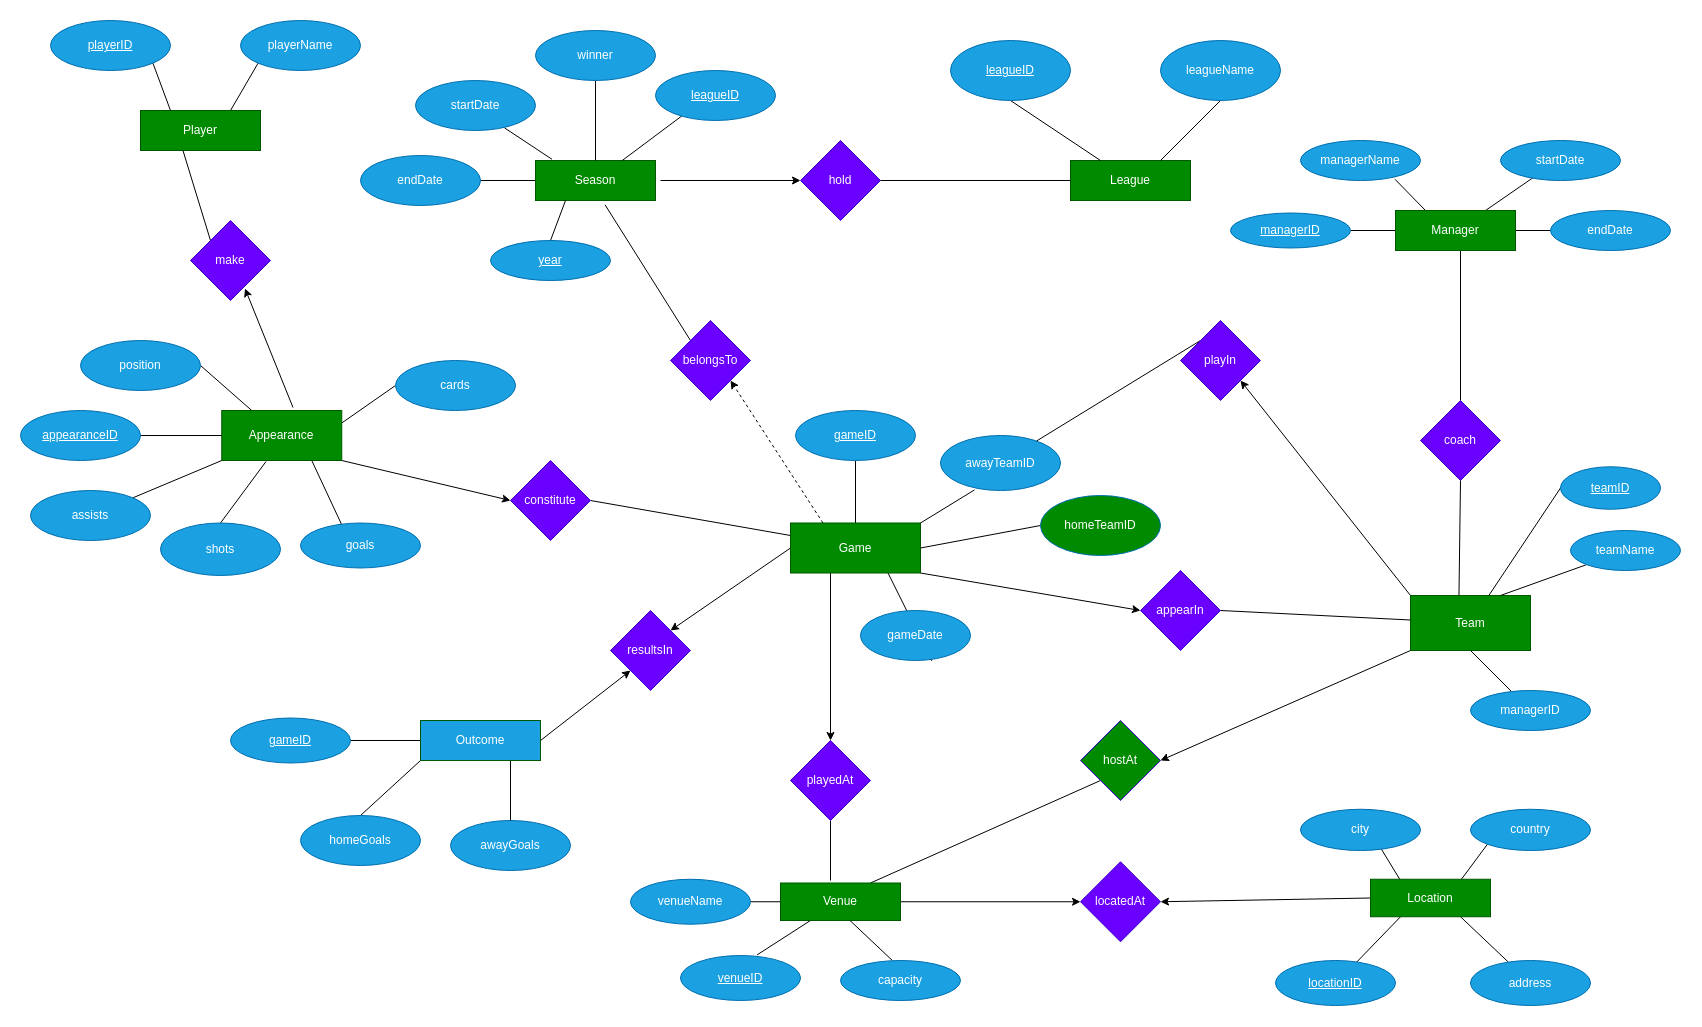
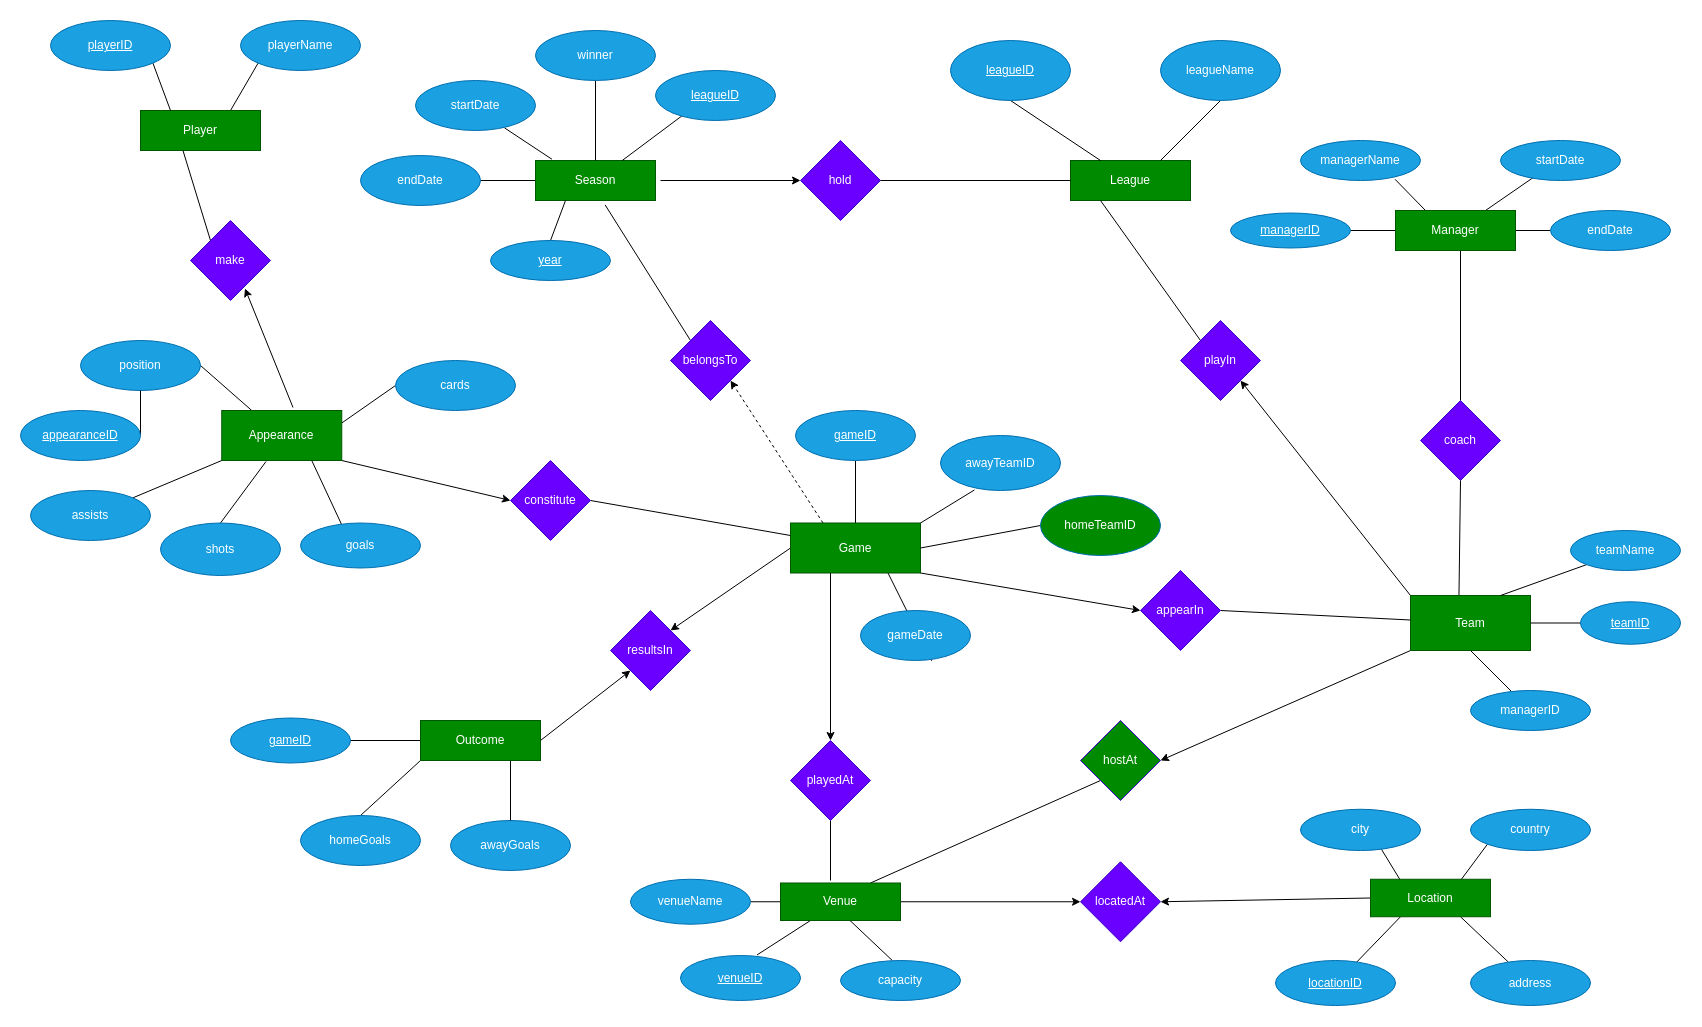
(1119, 391) -> (1151, 271)
(181, 436) -> (141, 414)
(1611, 488) -> (1631, 623)
(481, 741) -> (481, 741)
